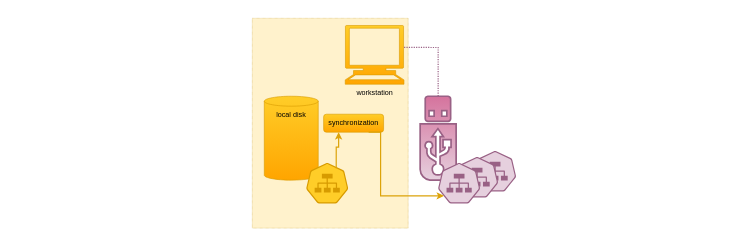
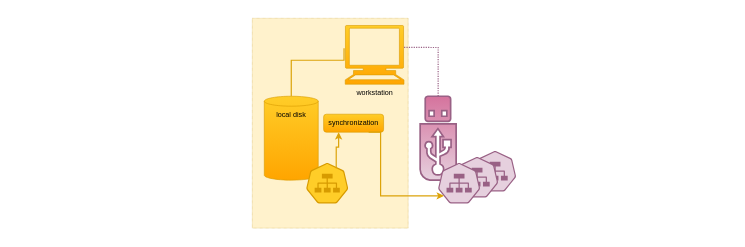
none -> (305, 60)
